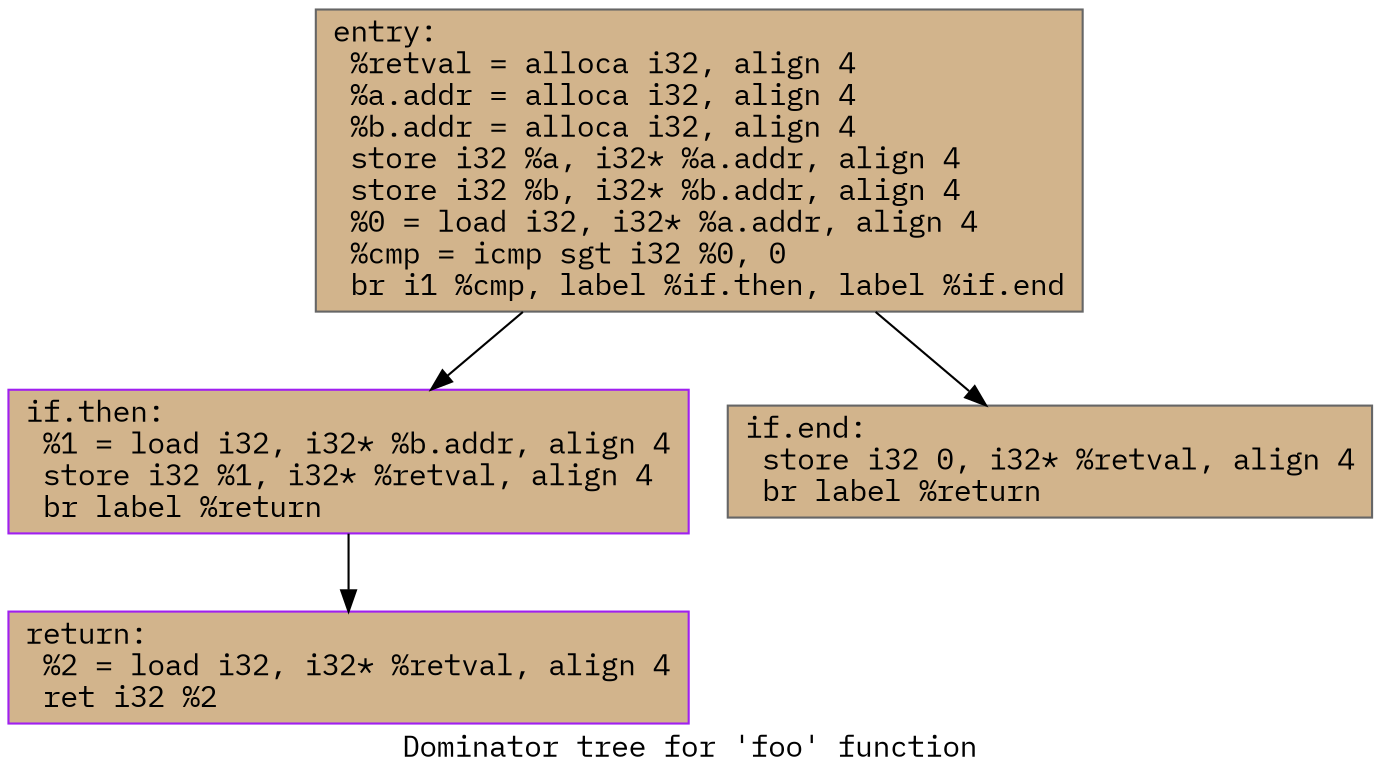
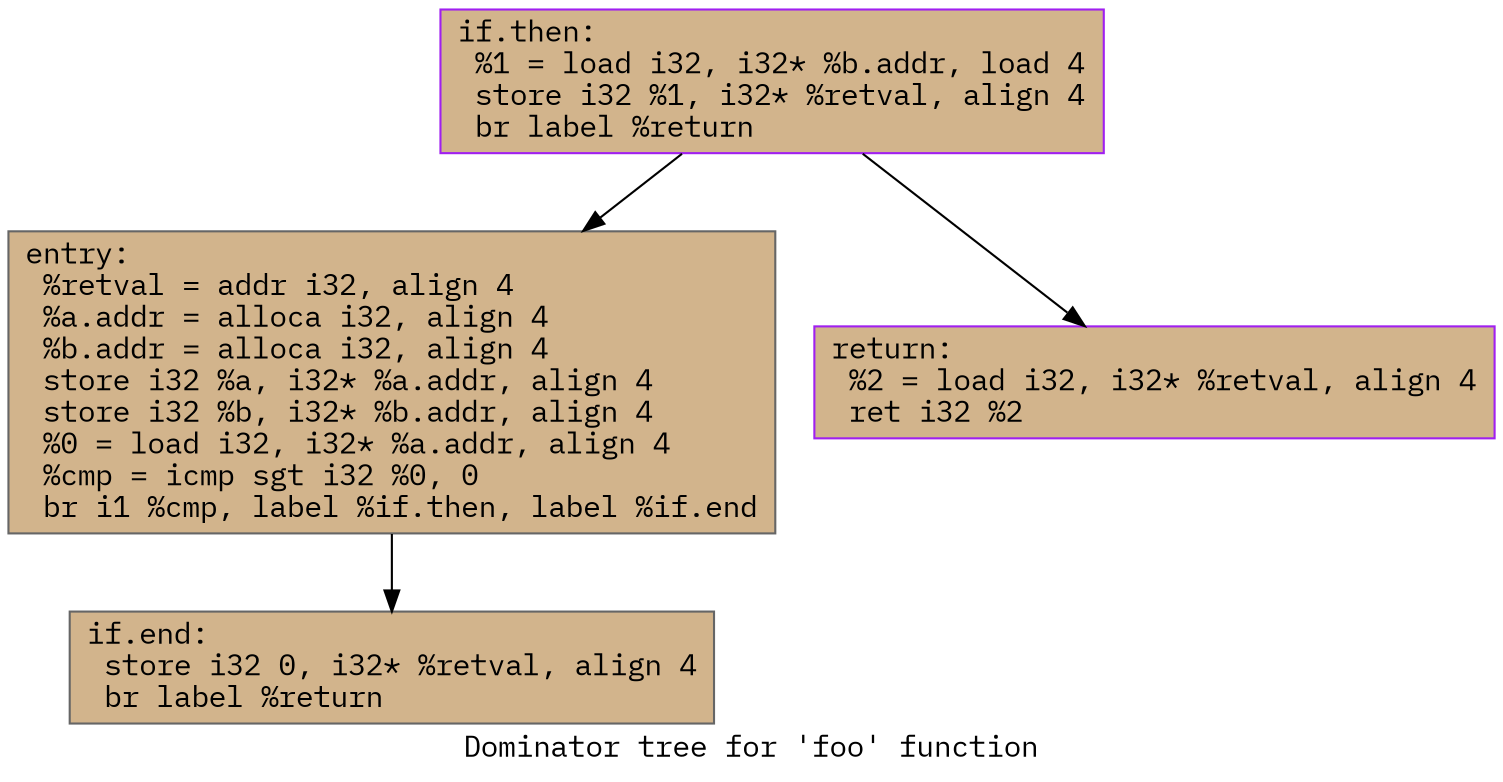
(595, 64) -> (270, 286)
(485, 344) -> (641, 186)
(349, 445) -> (772, 64)
